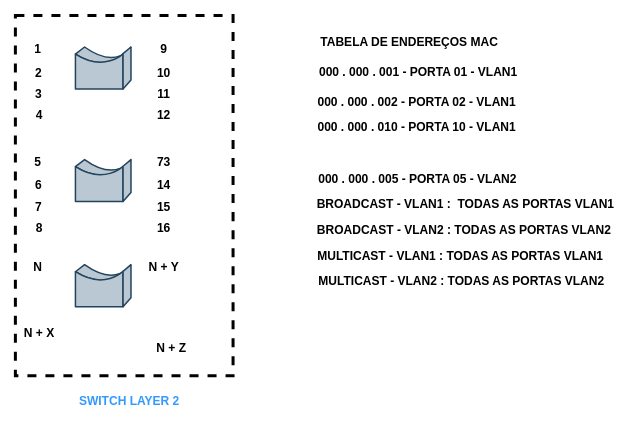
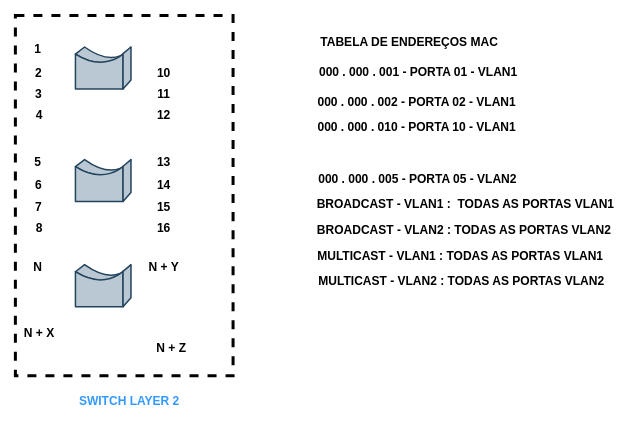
(164, 49) -> none
(164, 162) -> (164, 162)
